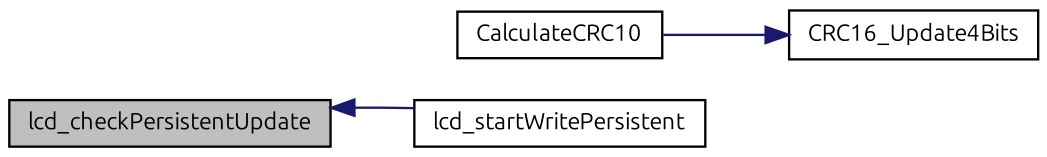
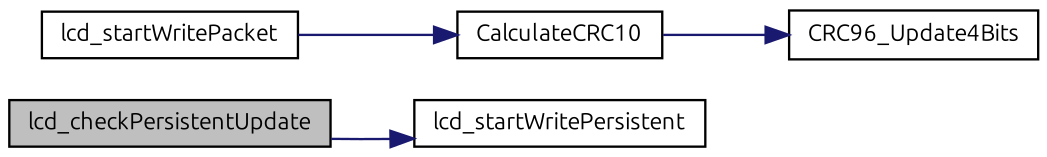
none -> (170, 35)
(914, 35) -> (914, 35)
(384, 108) -> (361, 139)
